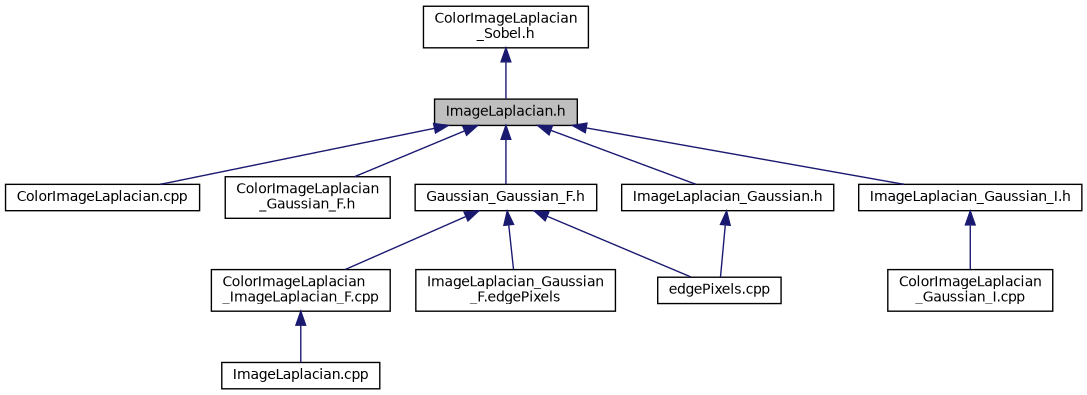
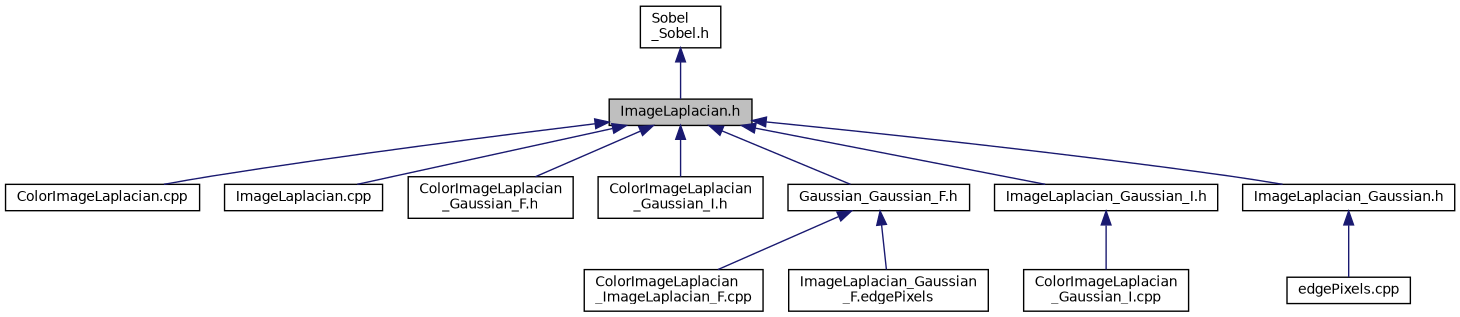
(506, 27) -> (681, 27)
none -> (681, 198)
(619, 247) -> none
(301, 344) -> (485, 156)
